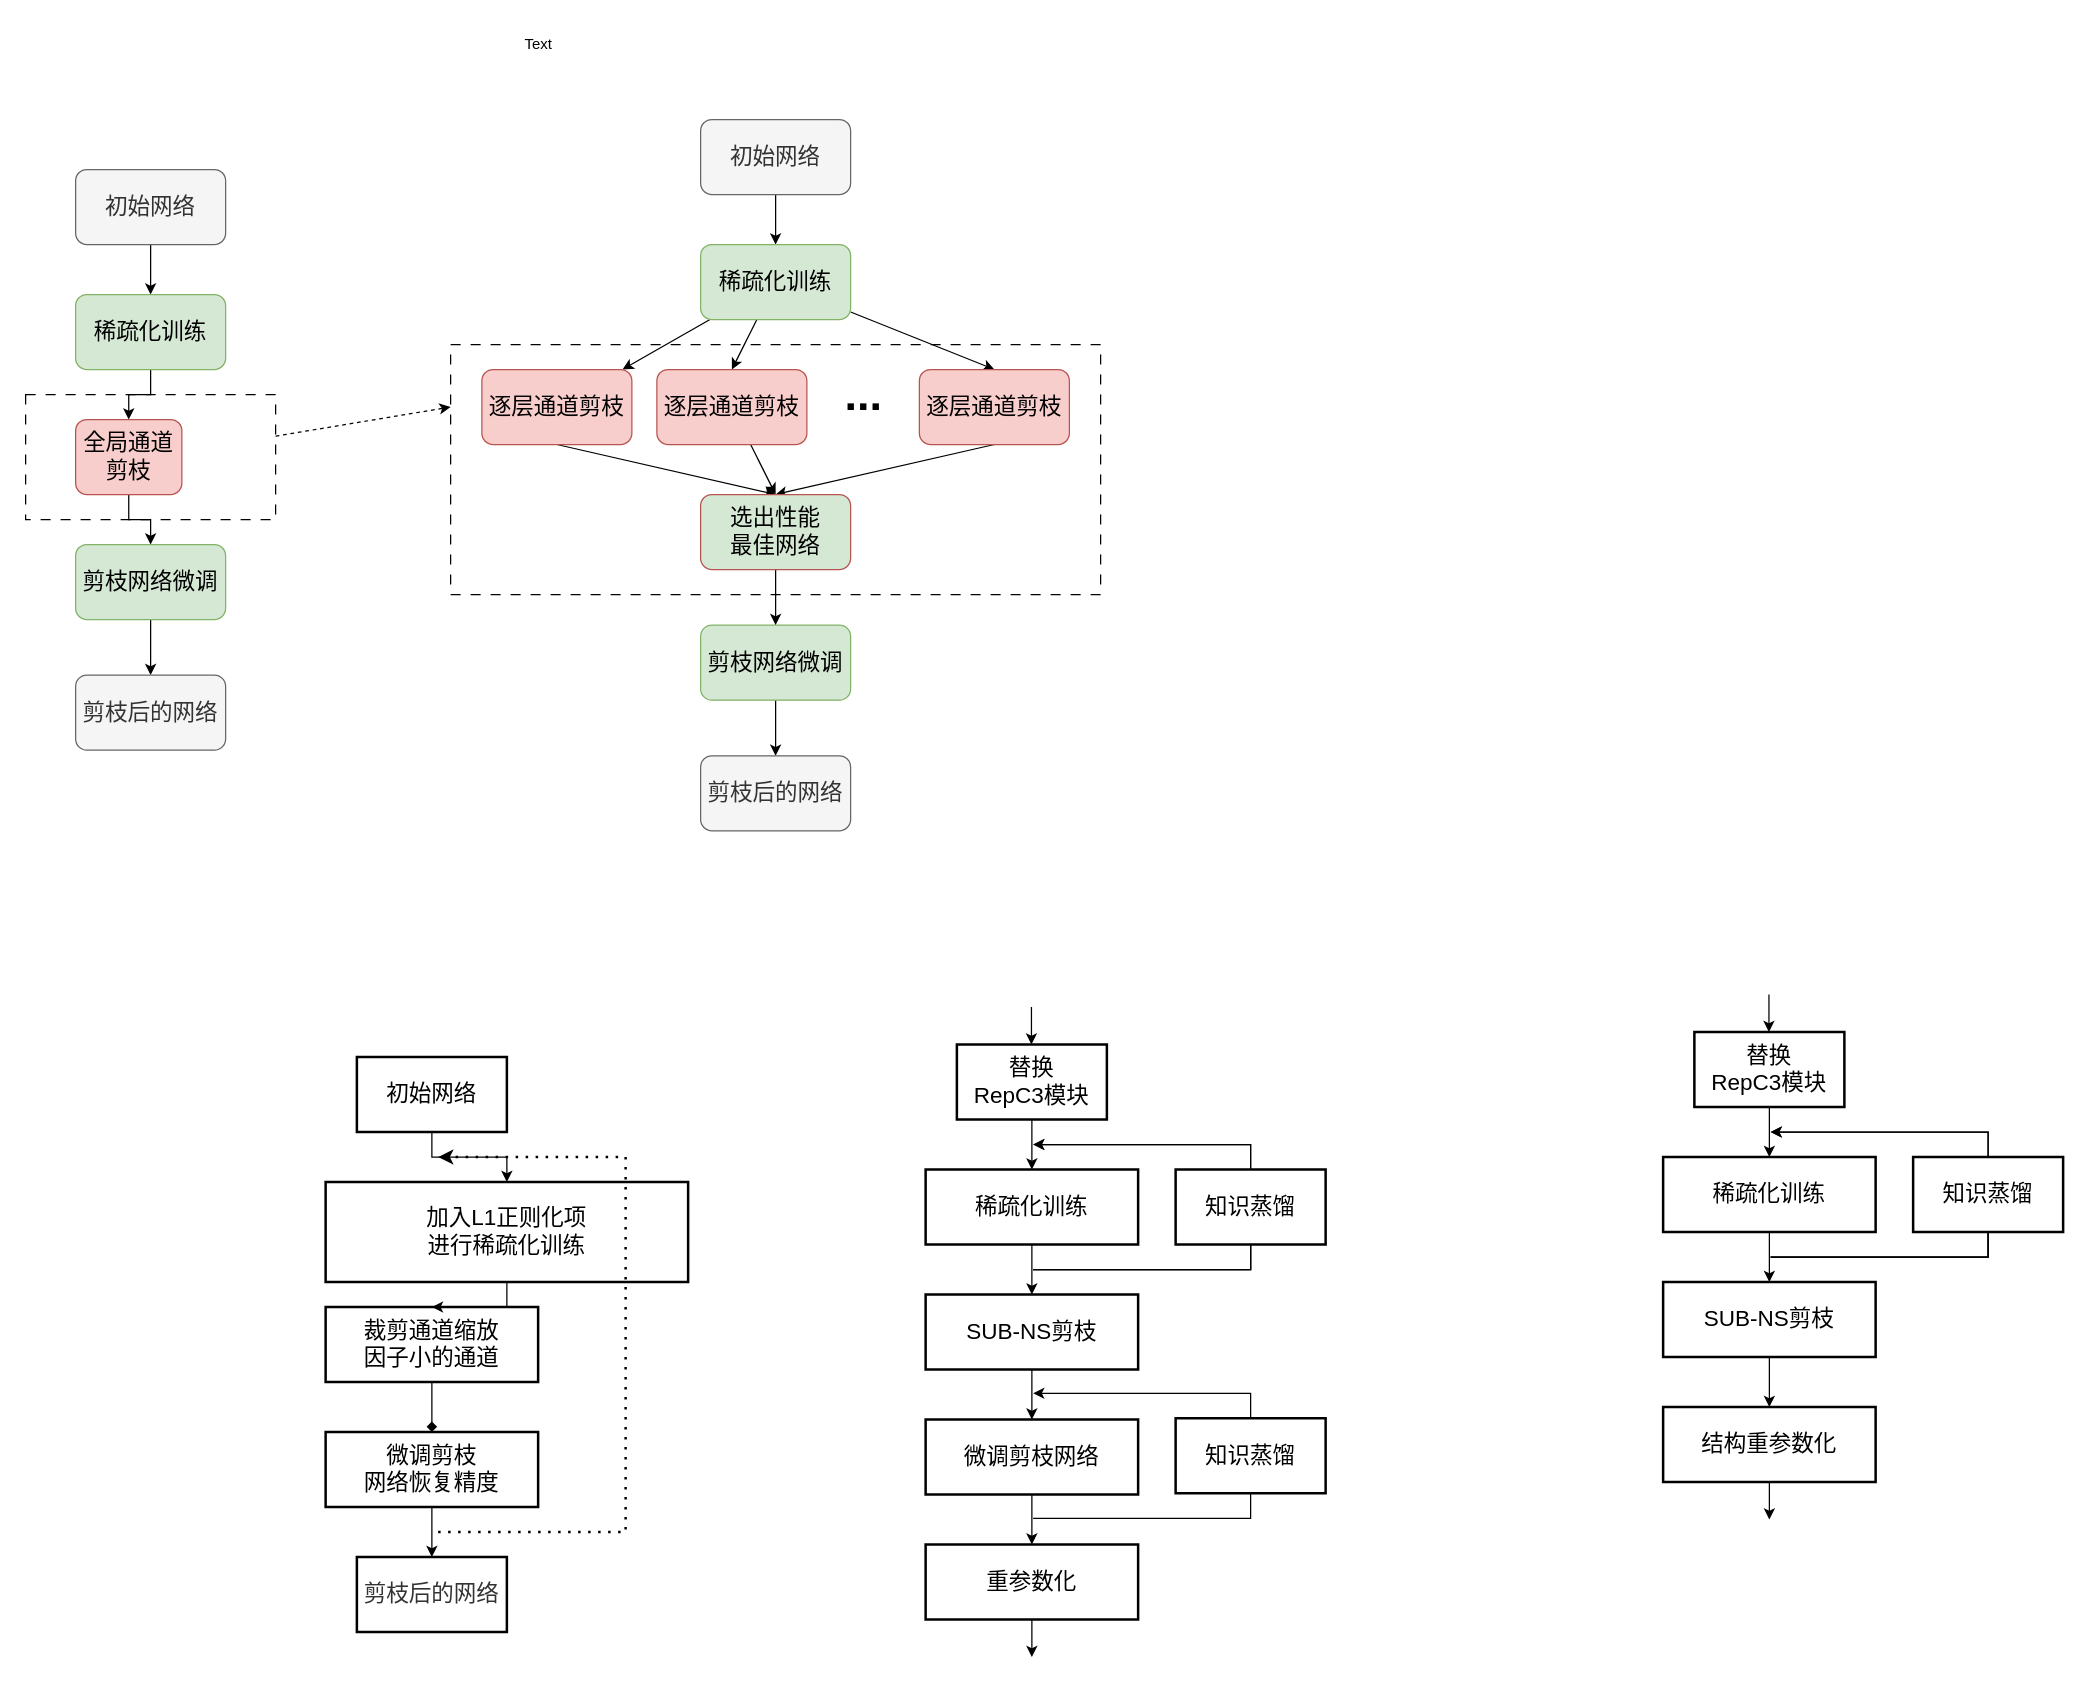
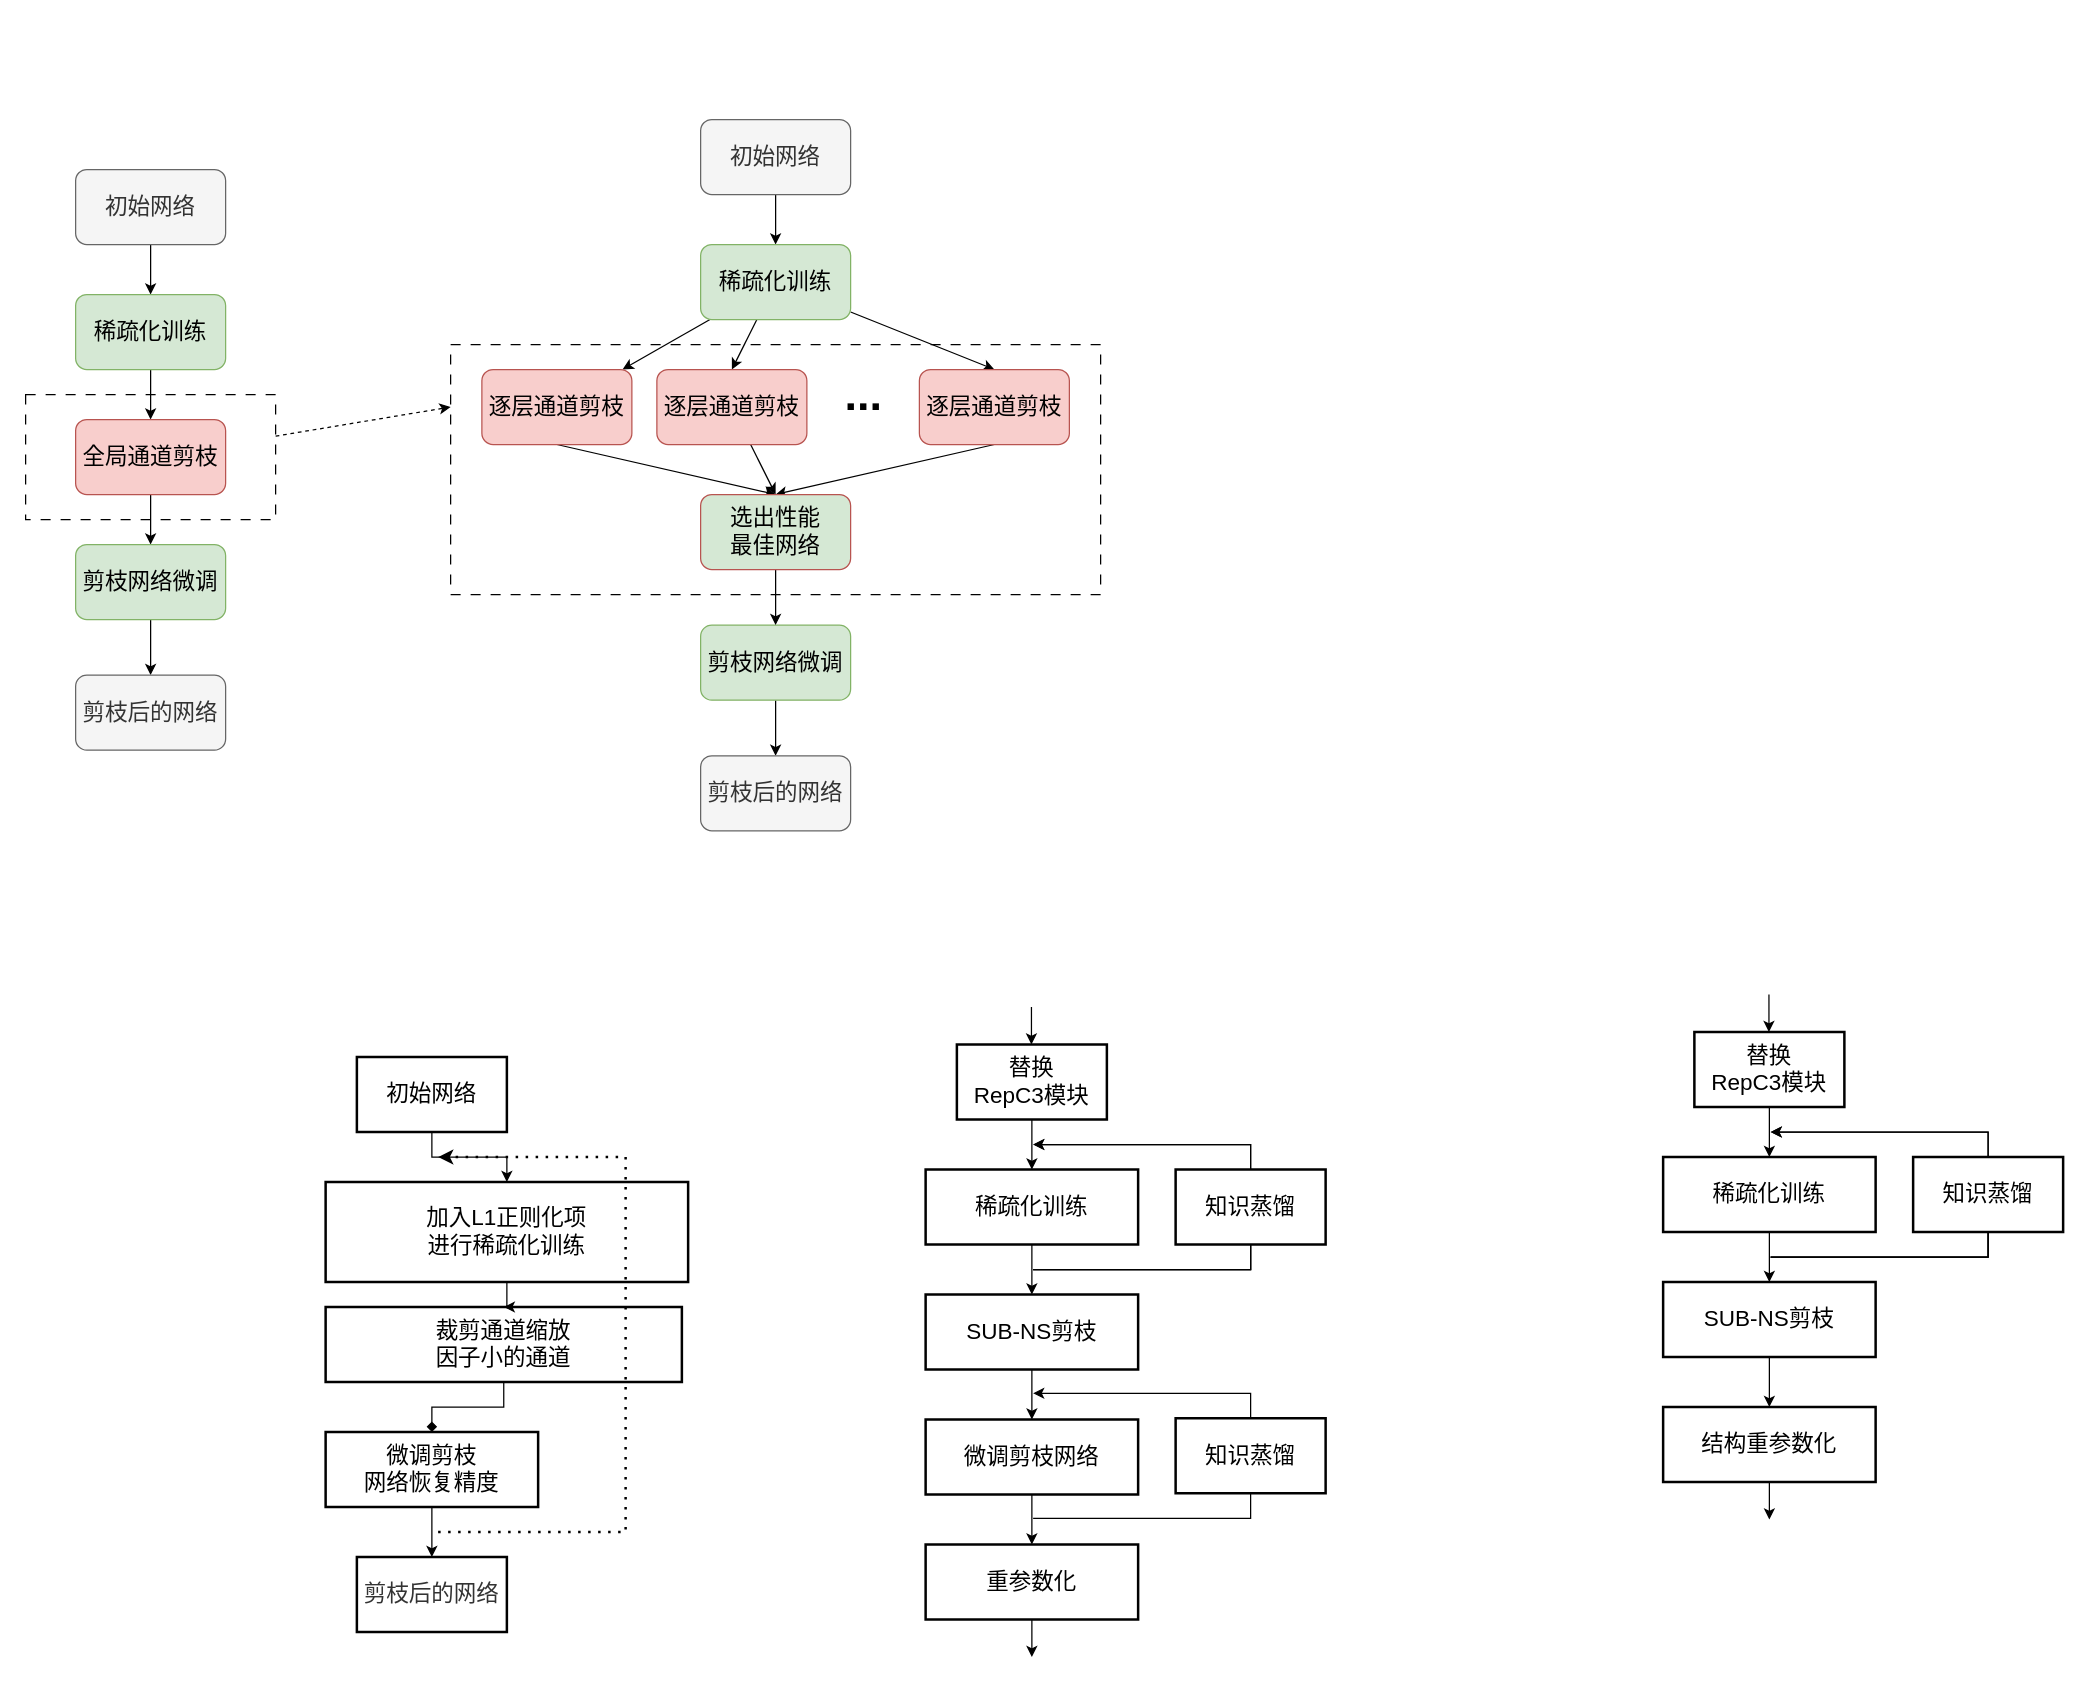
(538, 44) -> none
(129, 457) -> (151, 457)
(432, 1344) -> (504, 1344)
